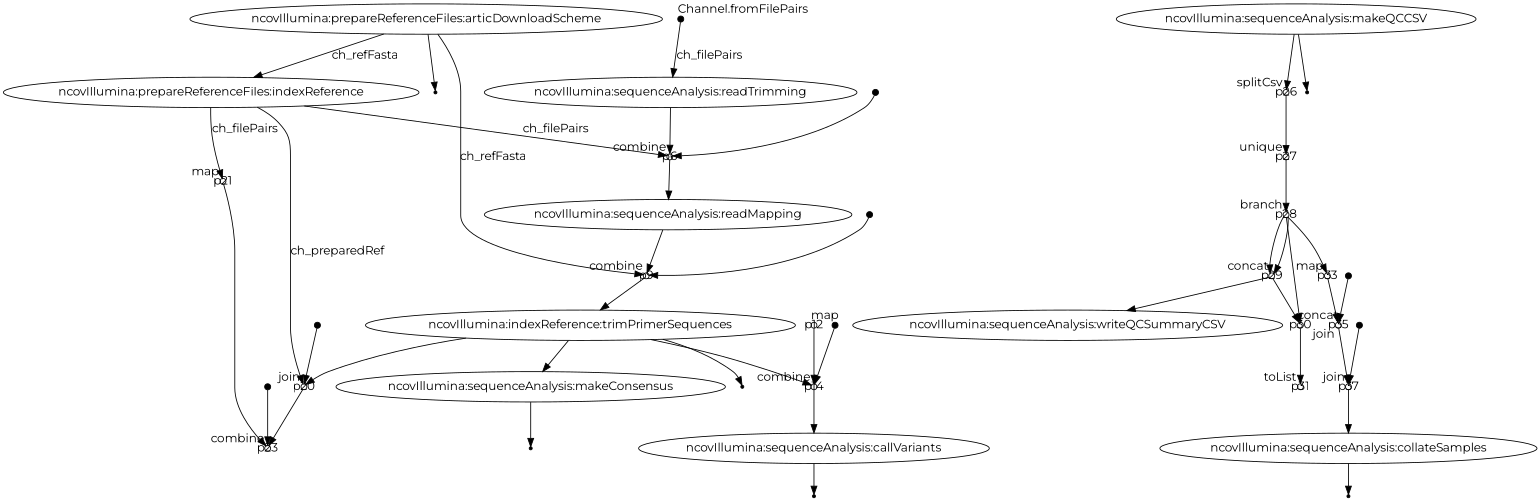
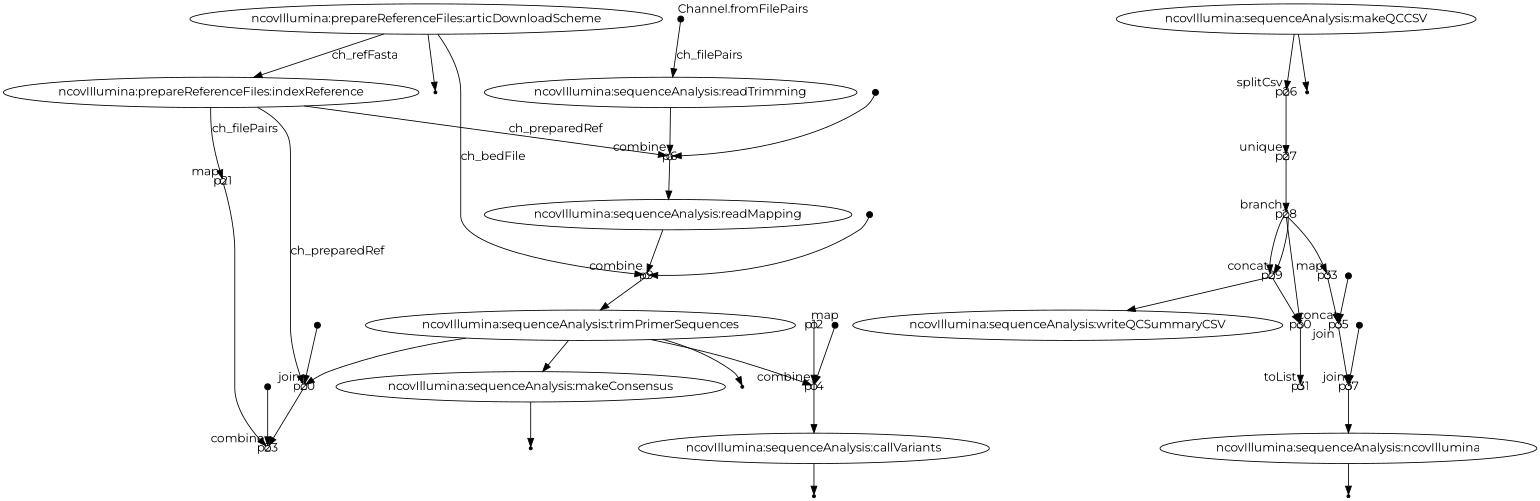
(556, 129) -> (556, 129)
(493, 157) -> (493, 157)
(580, 325) -> (580, 325)
(1348, 448) -> (1348, 448)
